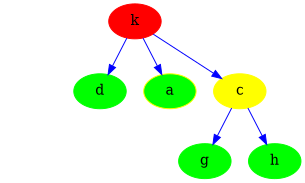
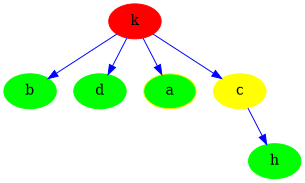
none -> (30, 91)
(205, 161) -> none
